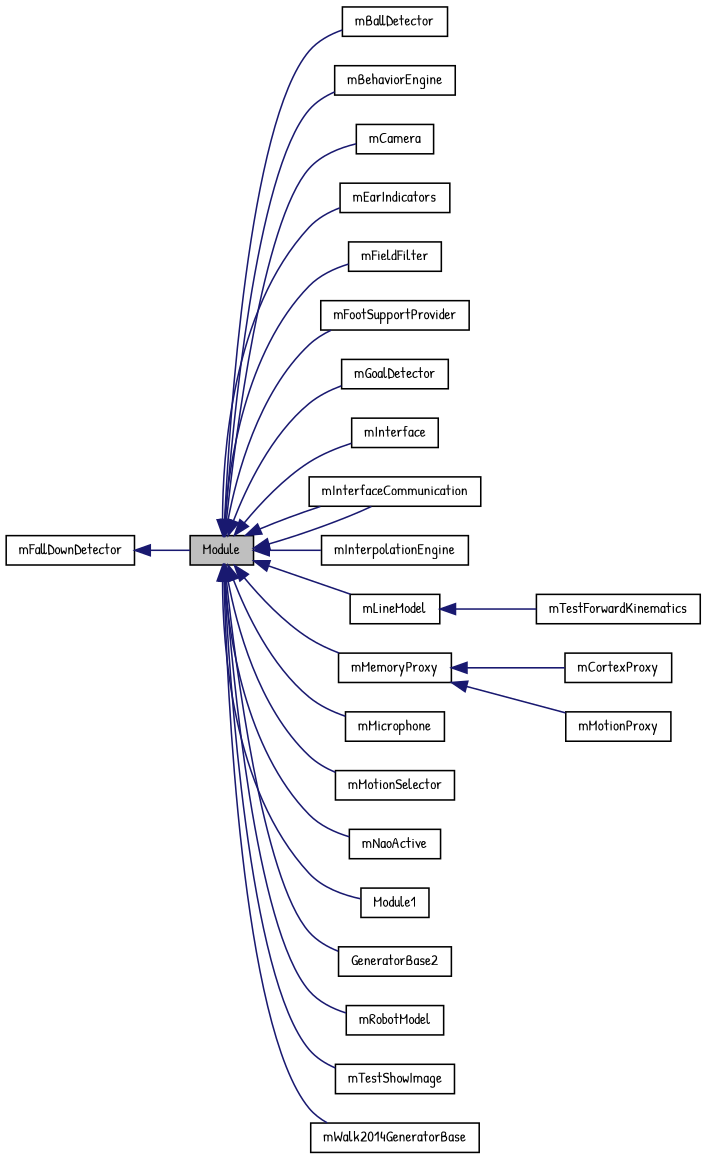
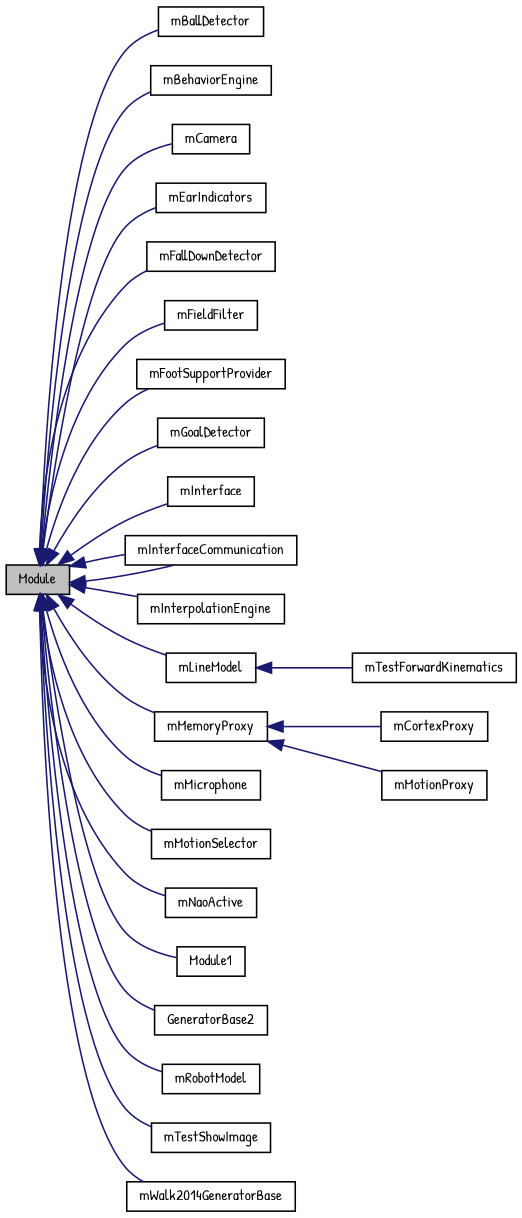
(170, 550) -> (92, 334)
